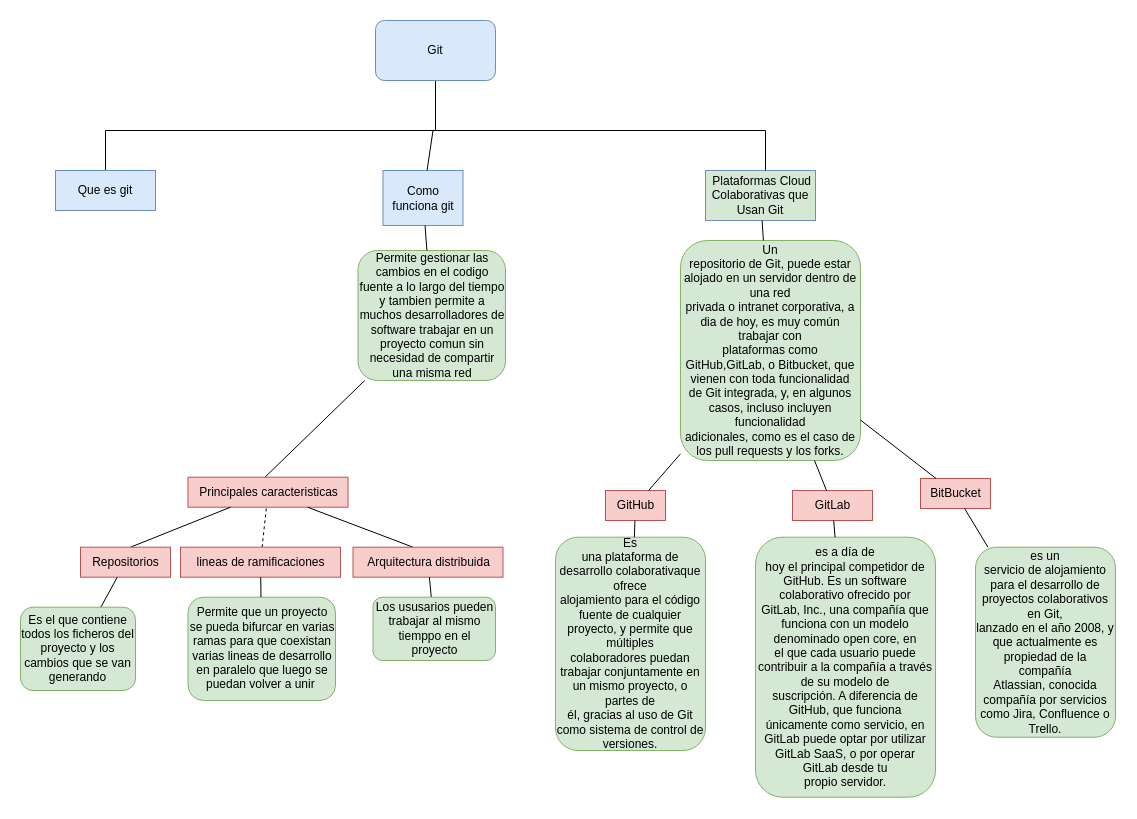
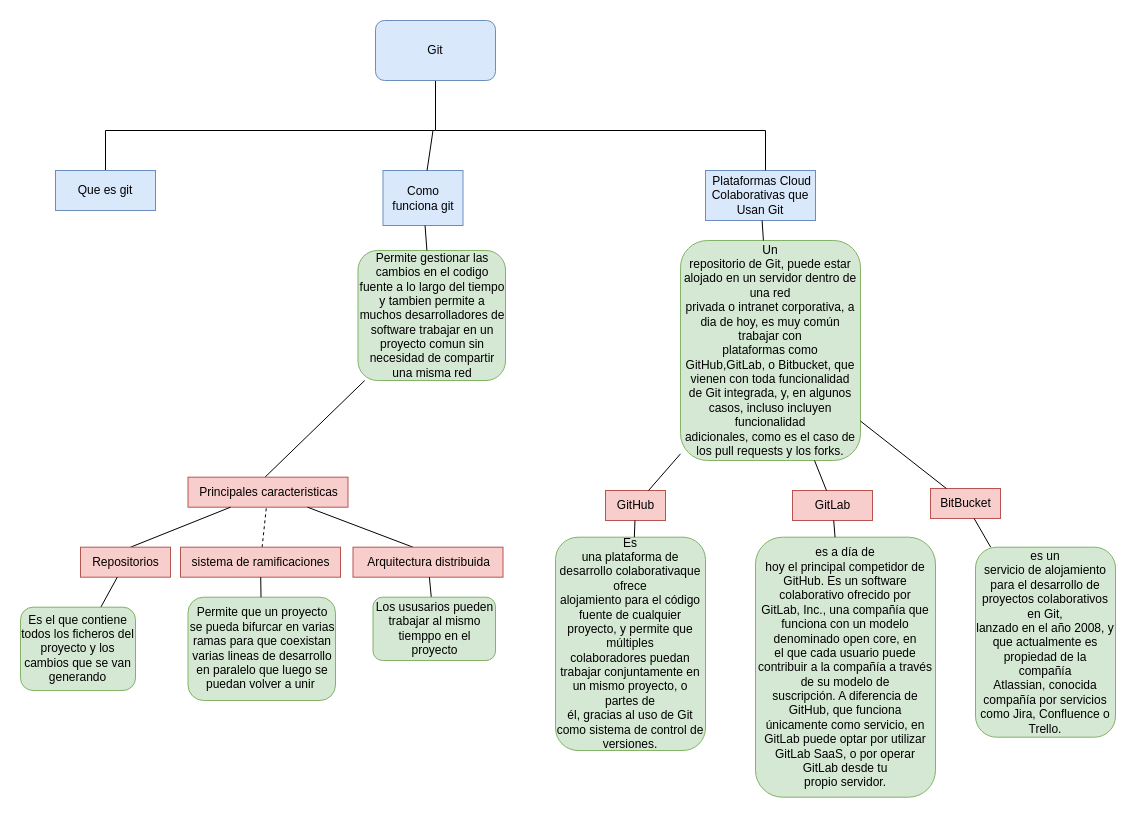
(761, 196) -> (761, 196)
(956, 494) -> (966, 504)
(261, 563) -> (261, 563)
